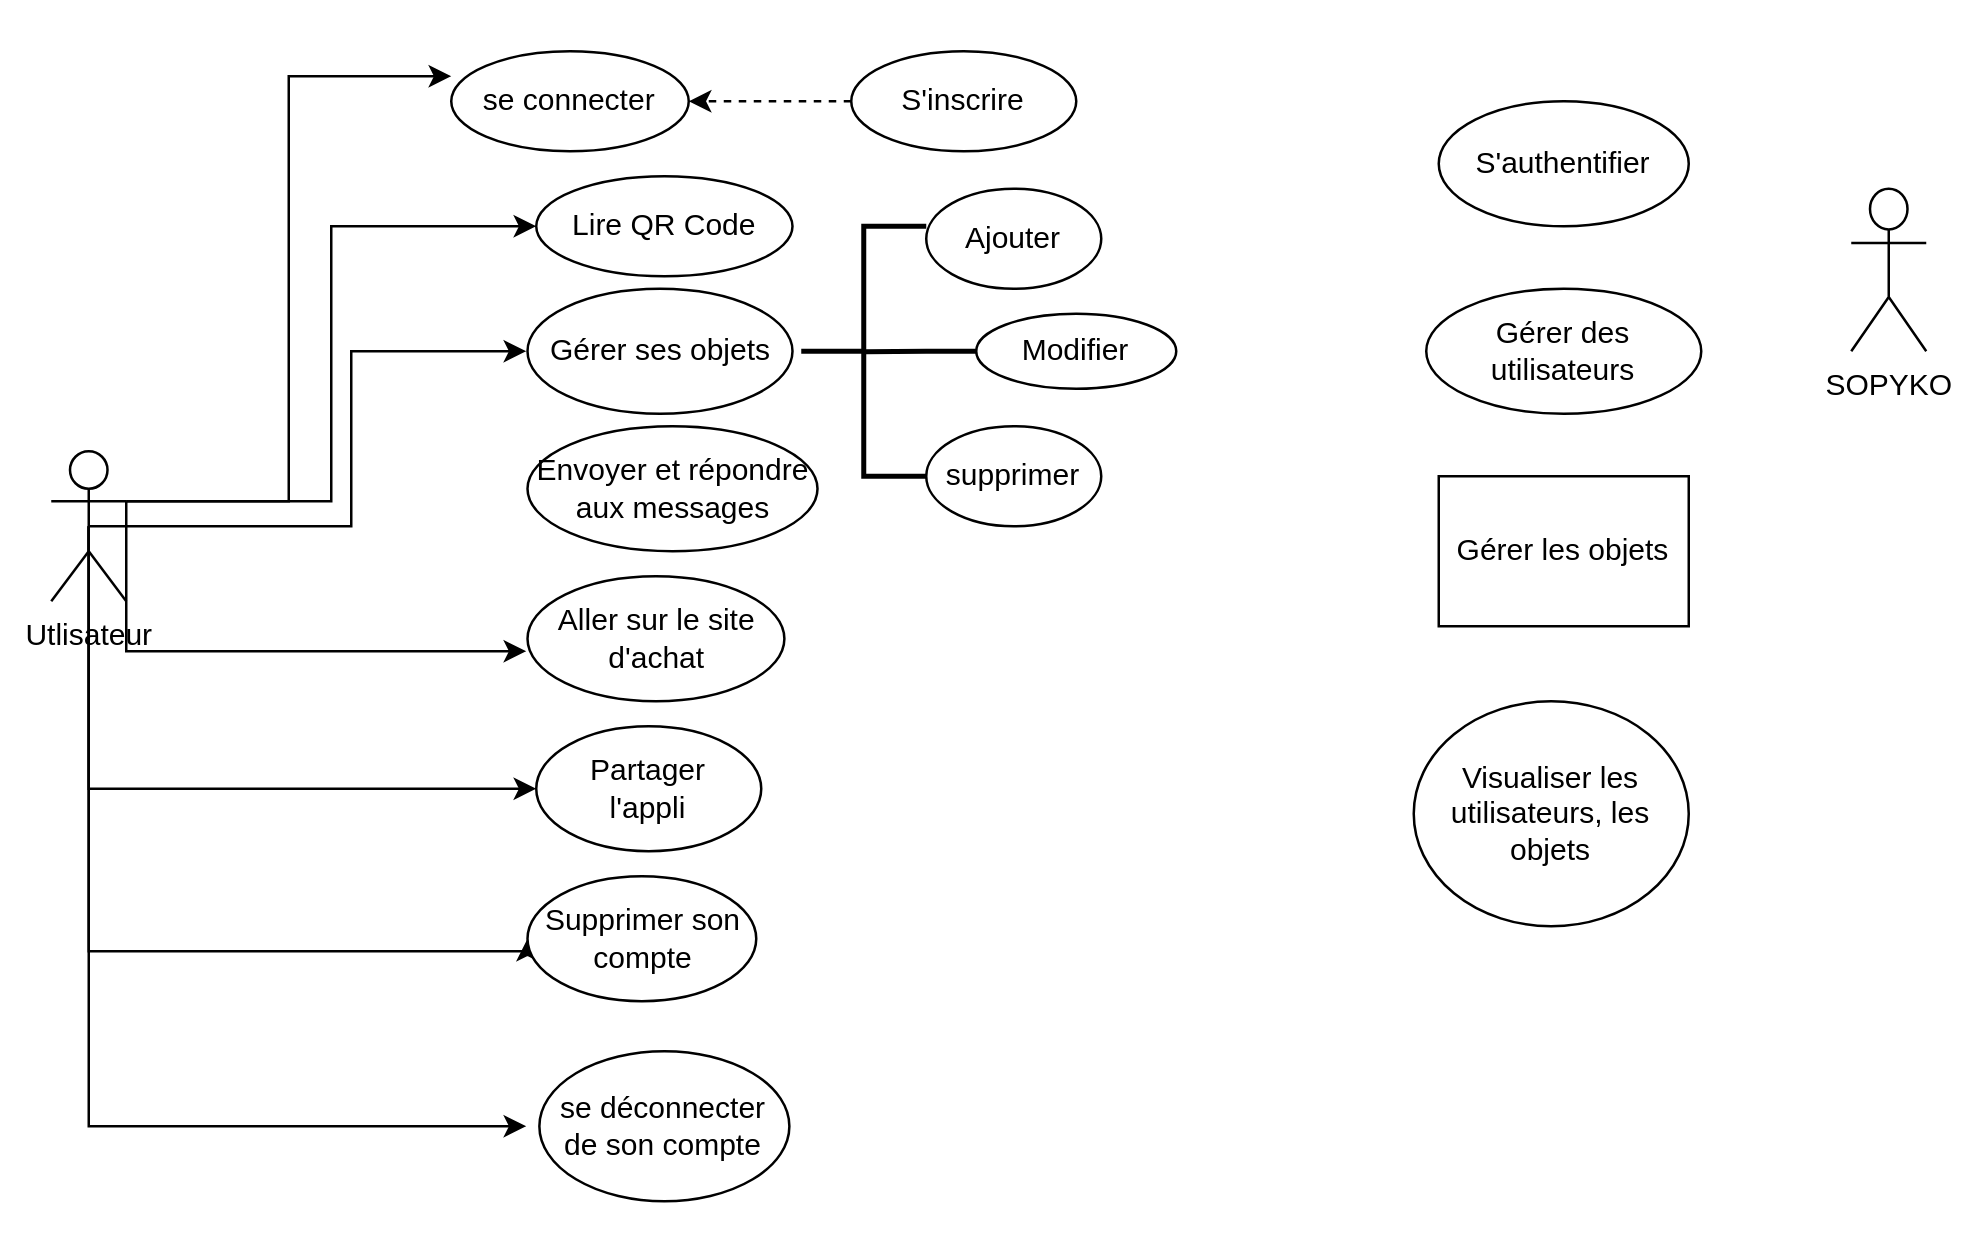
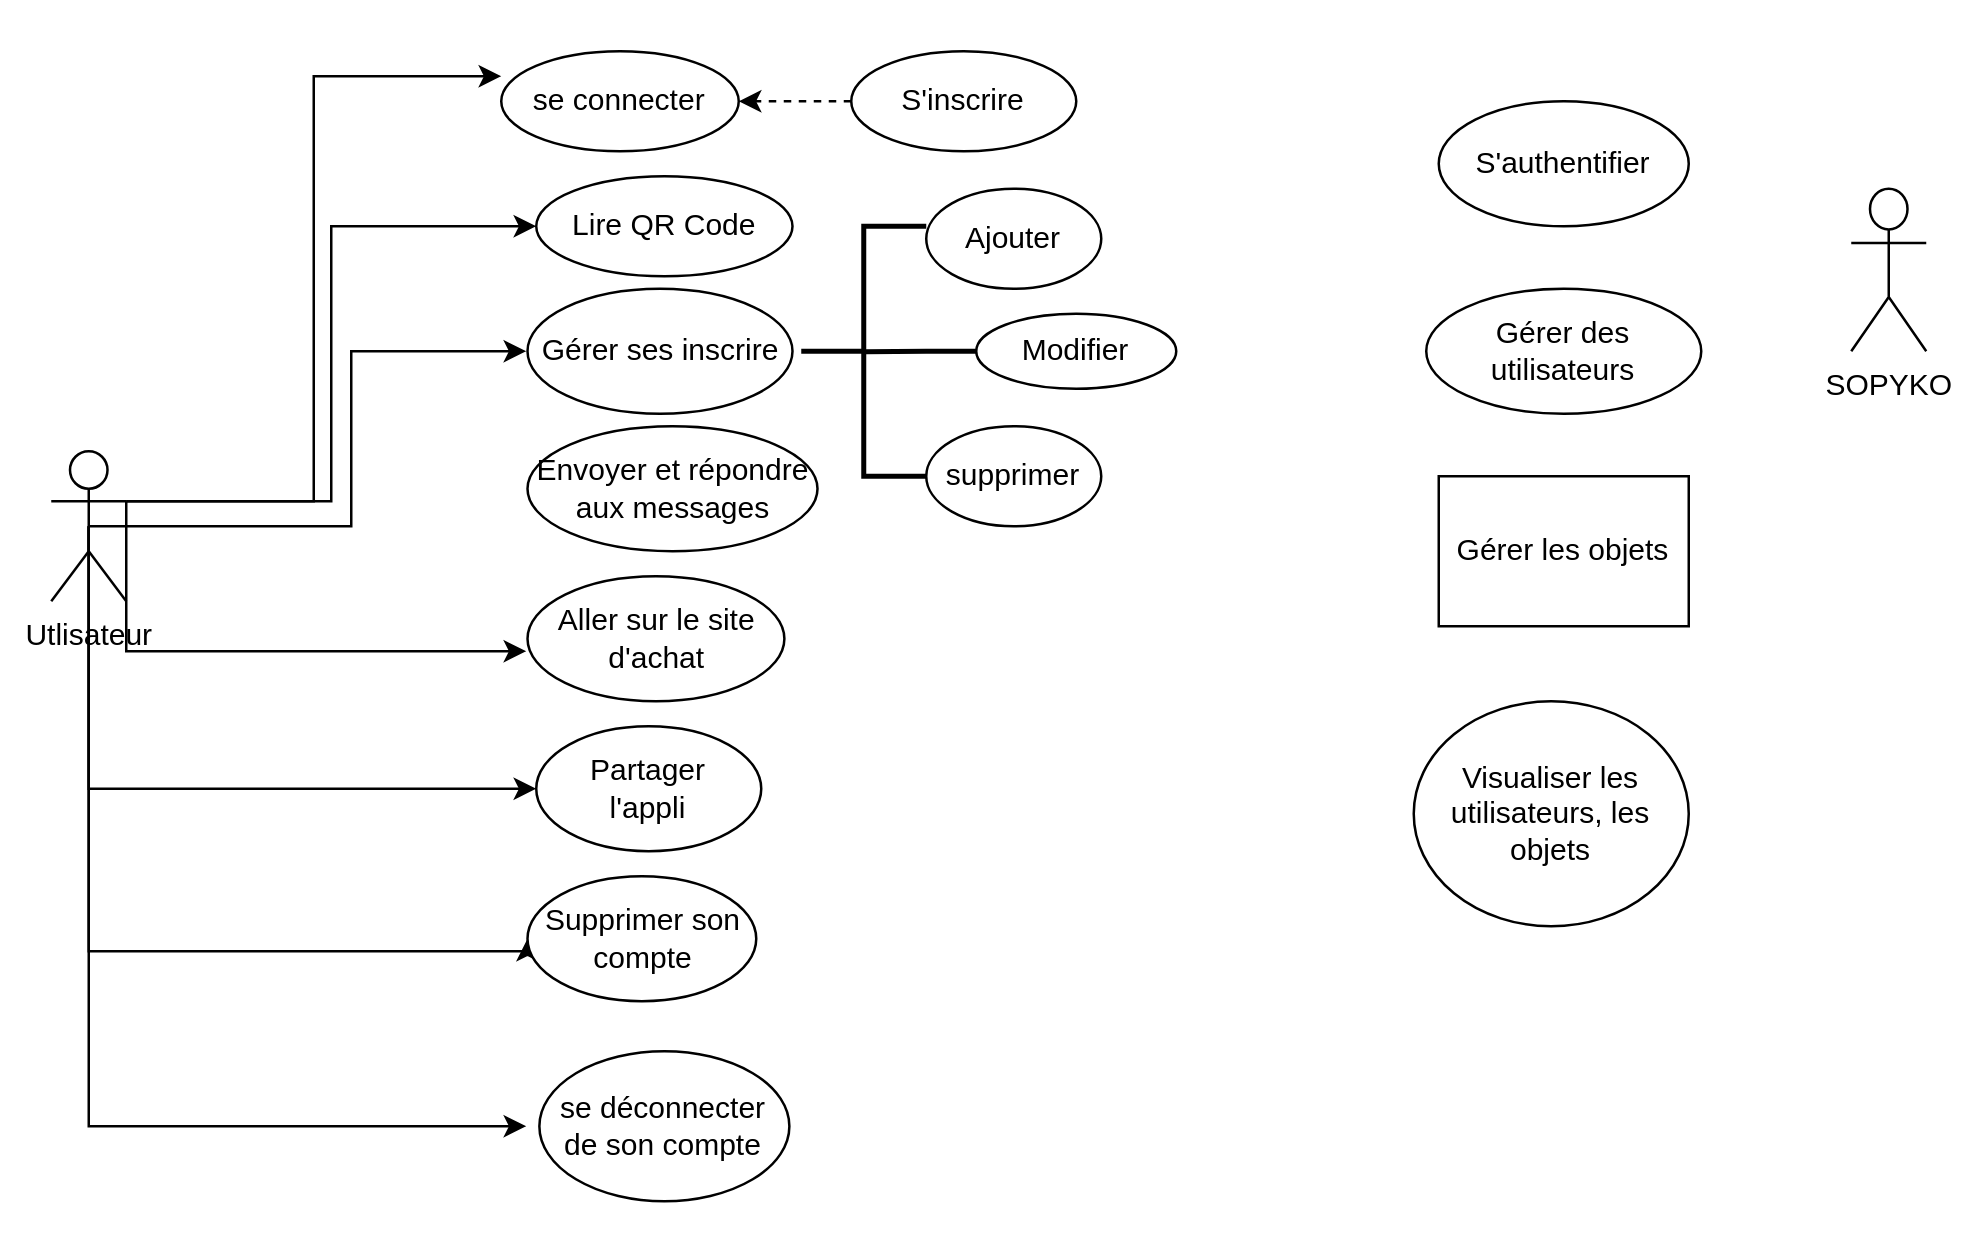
(570, 101) -> (620, 101)
(661, 351) -> (661, 351)
